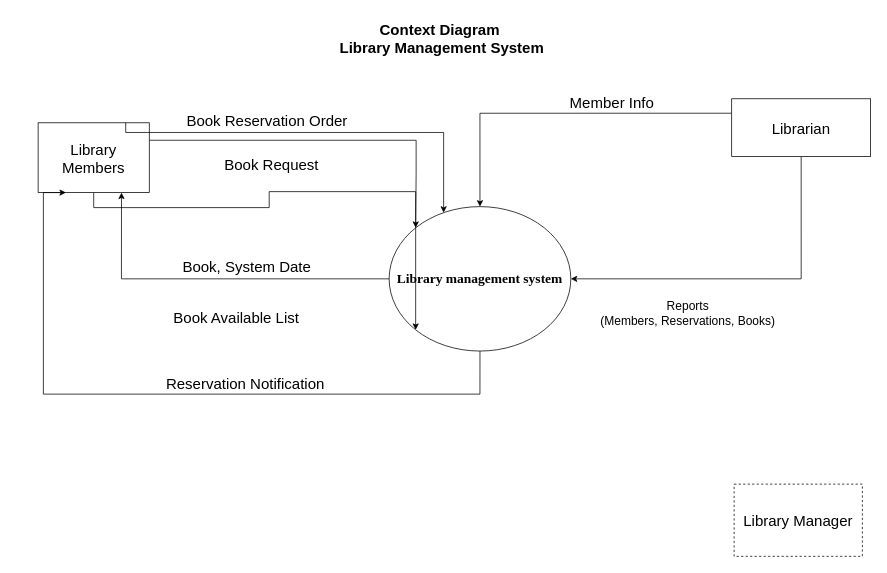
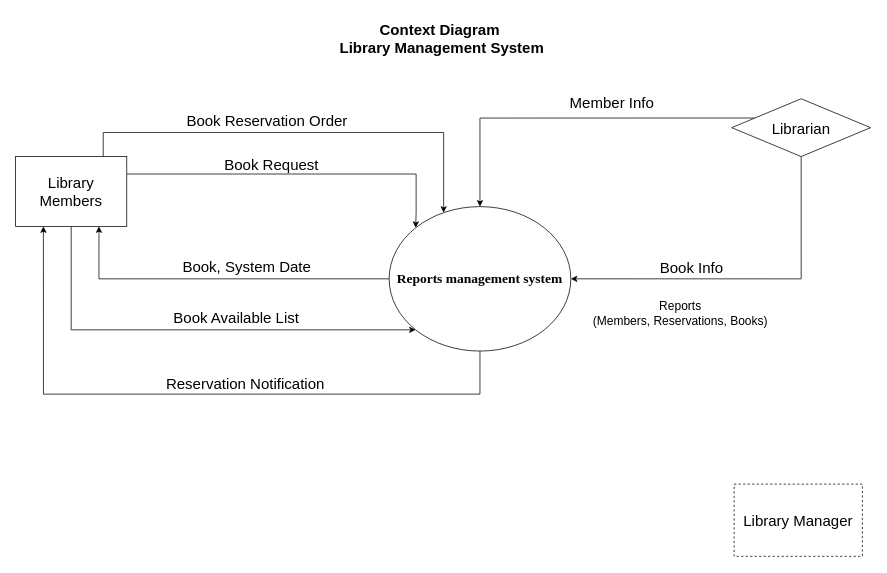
(801, 128) -> (801, 128)
(93, 158) -> (71, 191)
none -> (691, 267)
(480, 279) -> (480, 279)
(687, 313) -> (680, 313)
